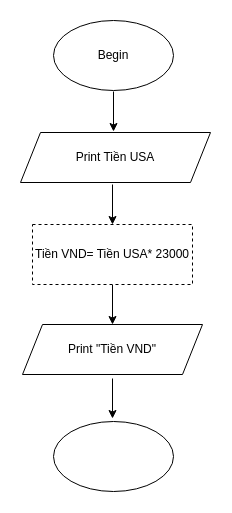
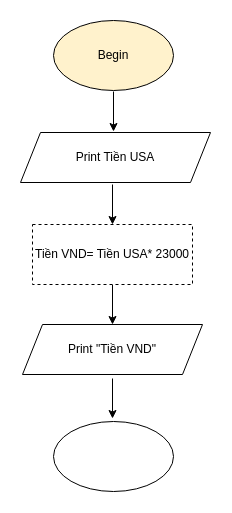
(114, 56) -> (114, 56)
